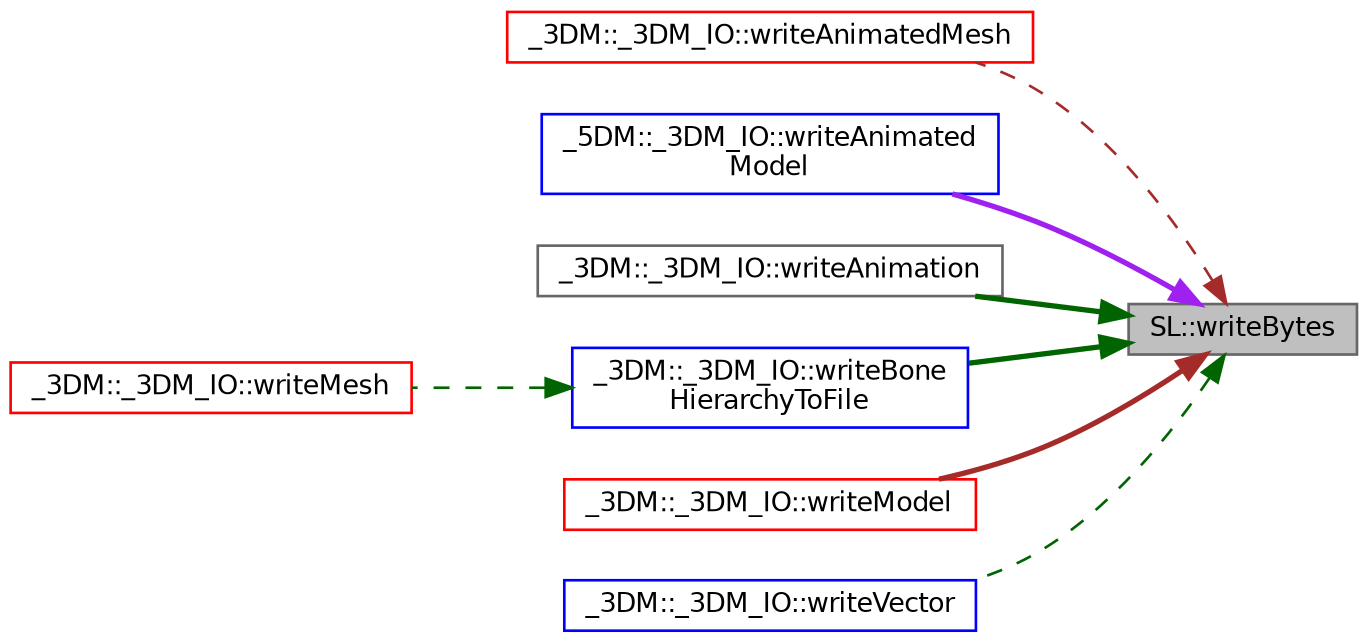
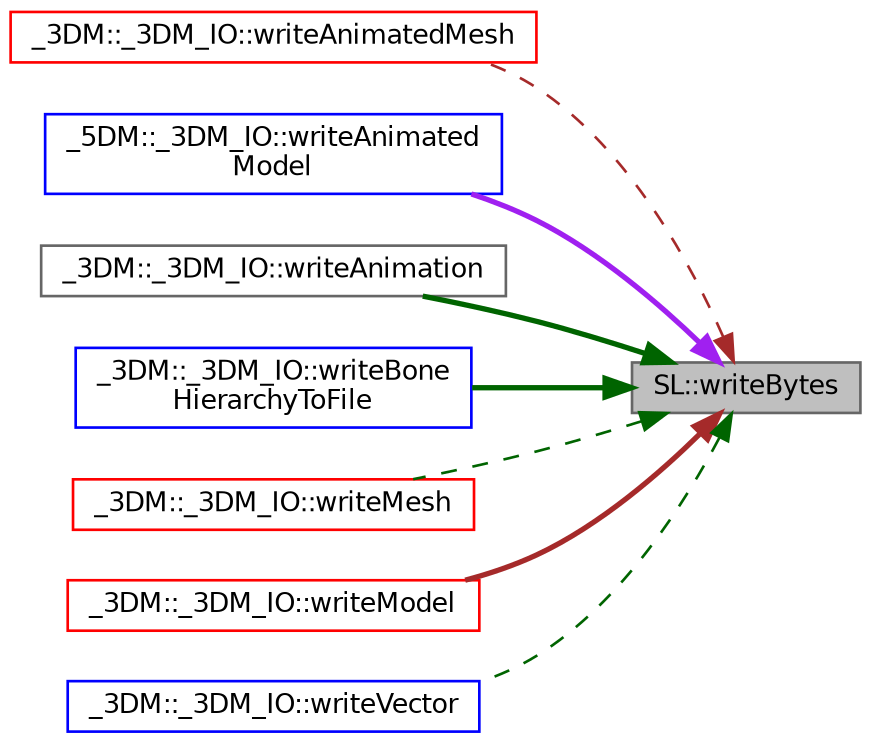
(479, 388) -> (528, 454)
